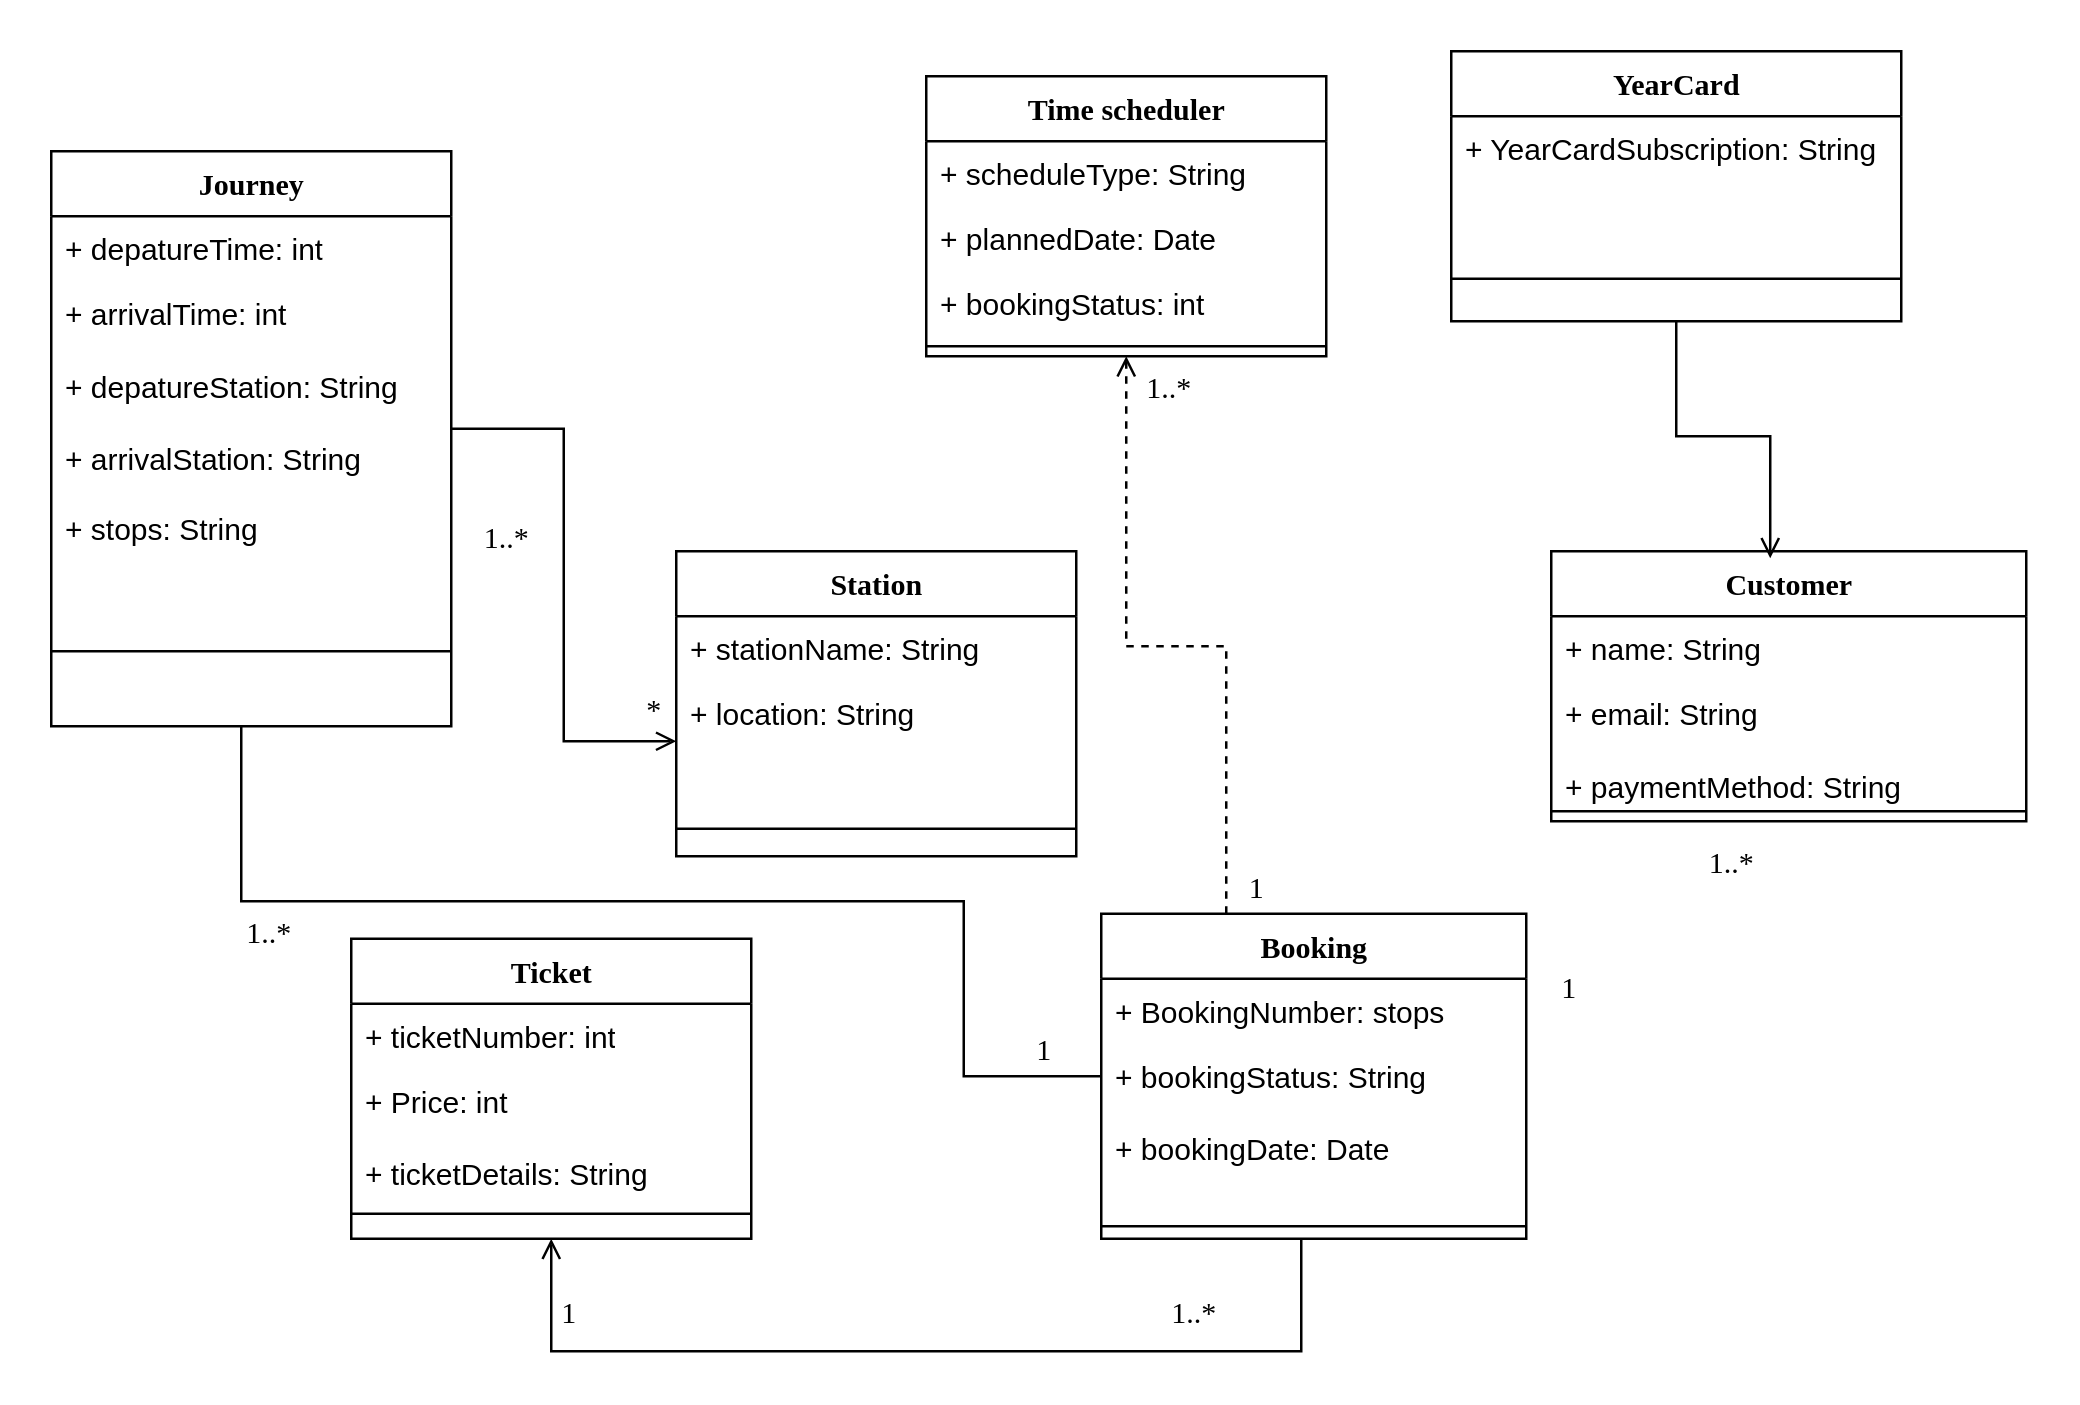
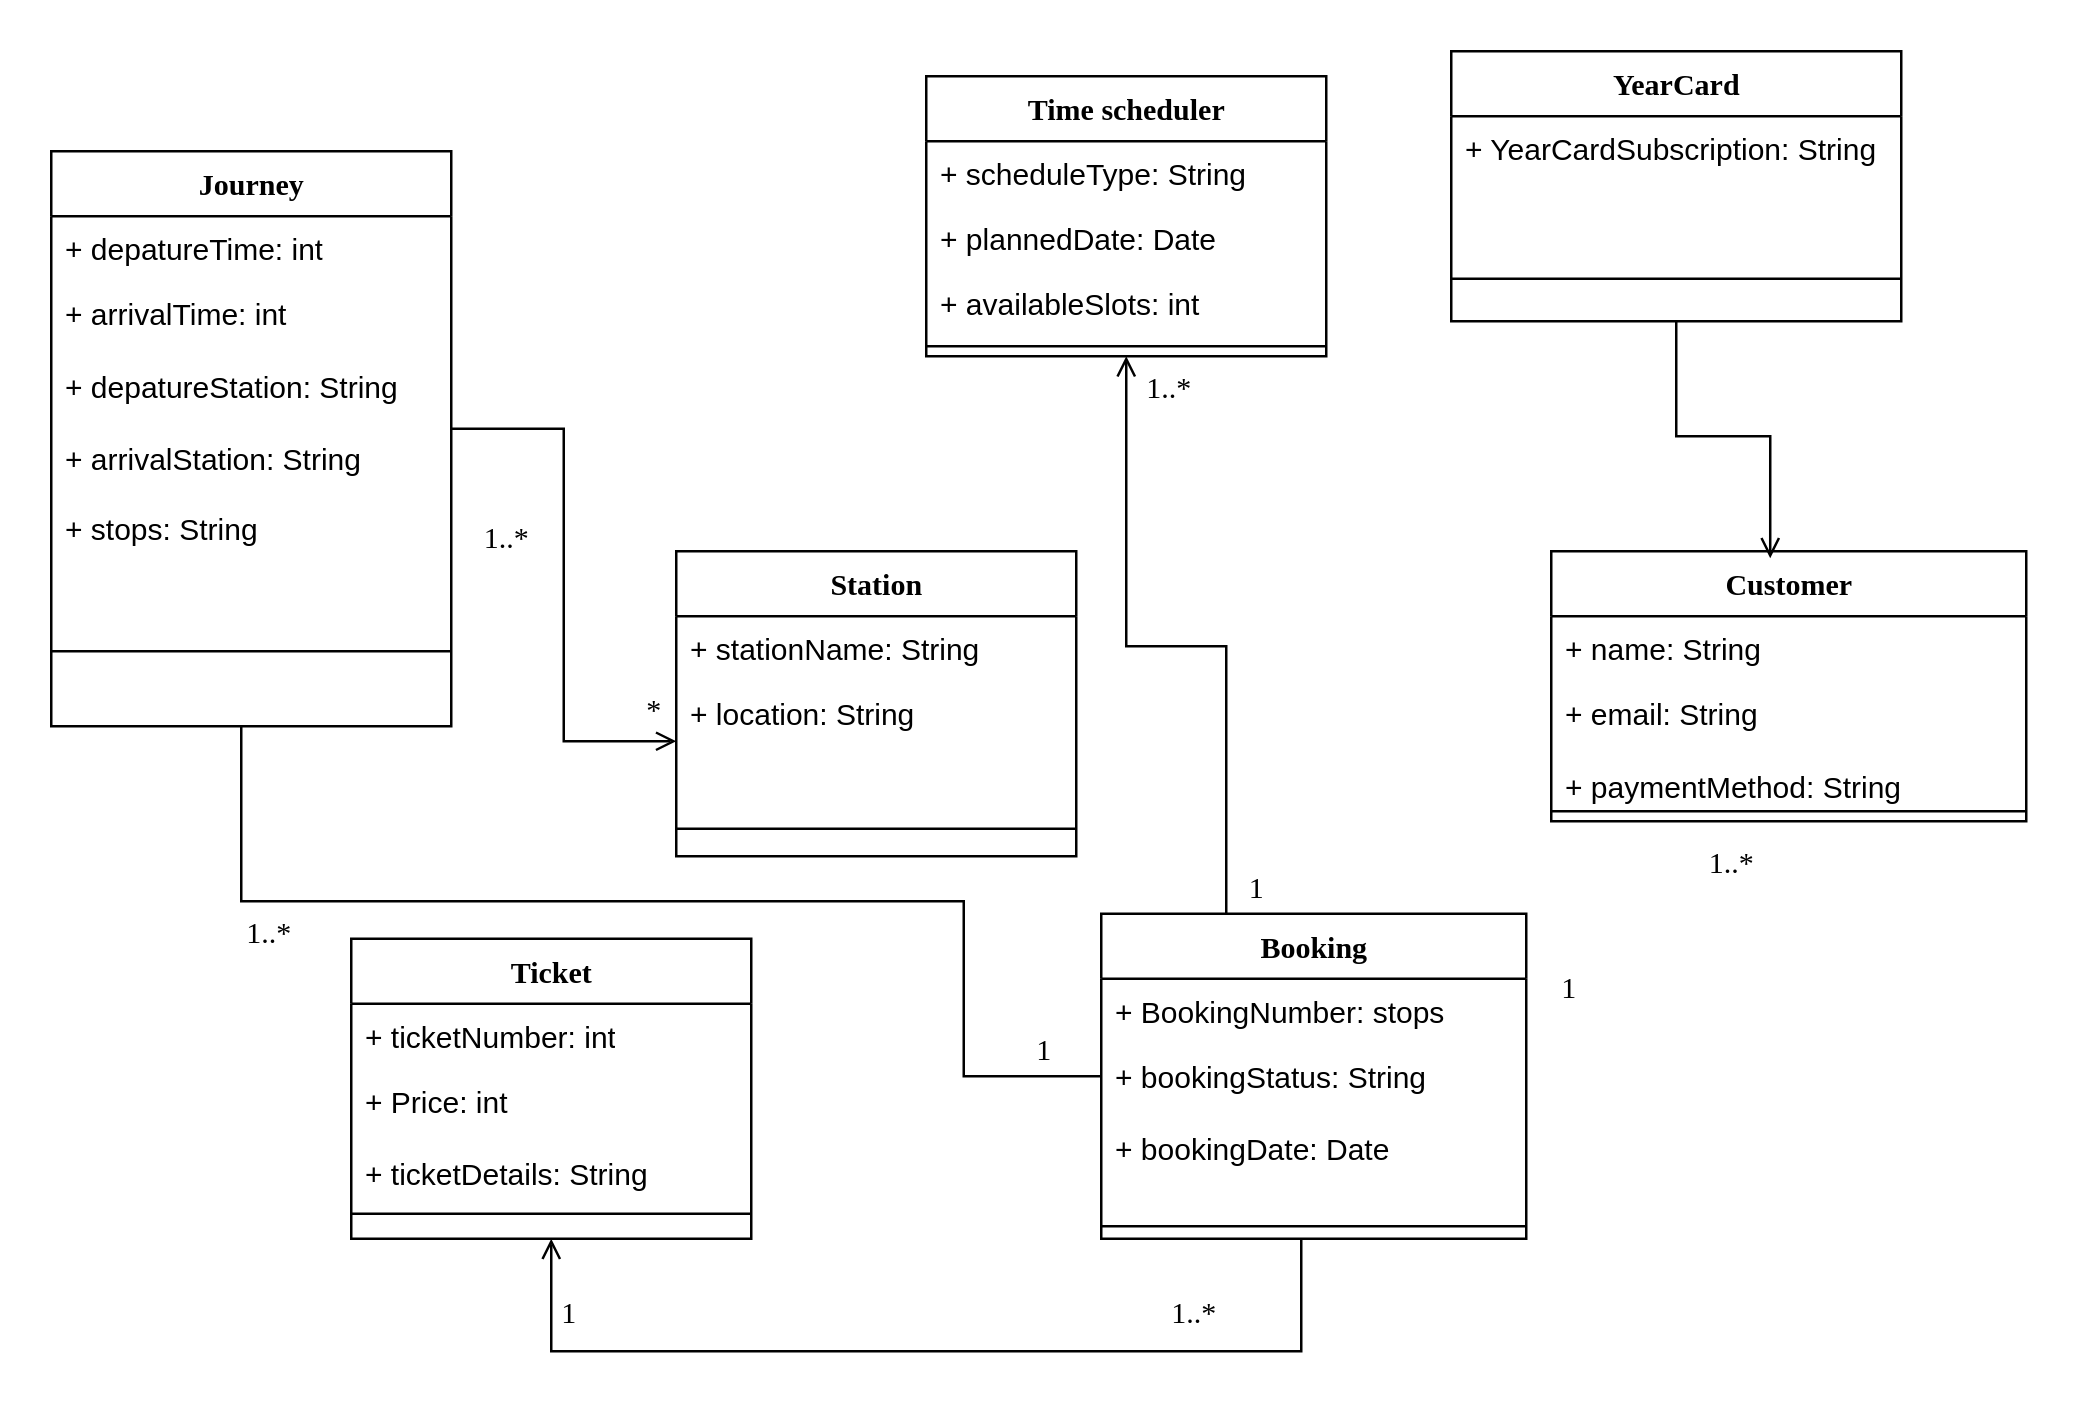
(1090, 307) -> (1086, 307)
(1167, 646) -> (1167, 646)
